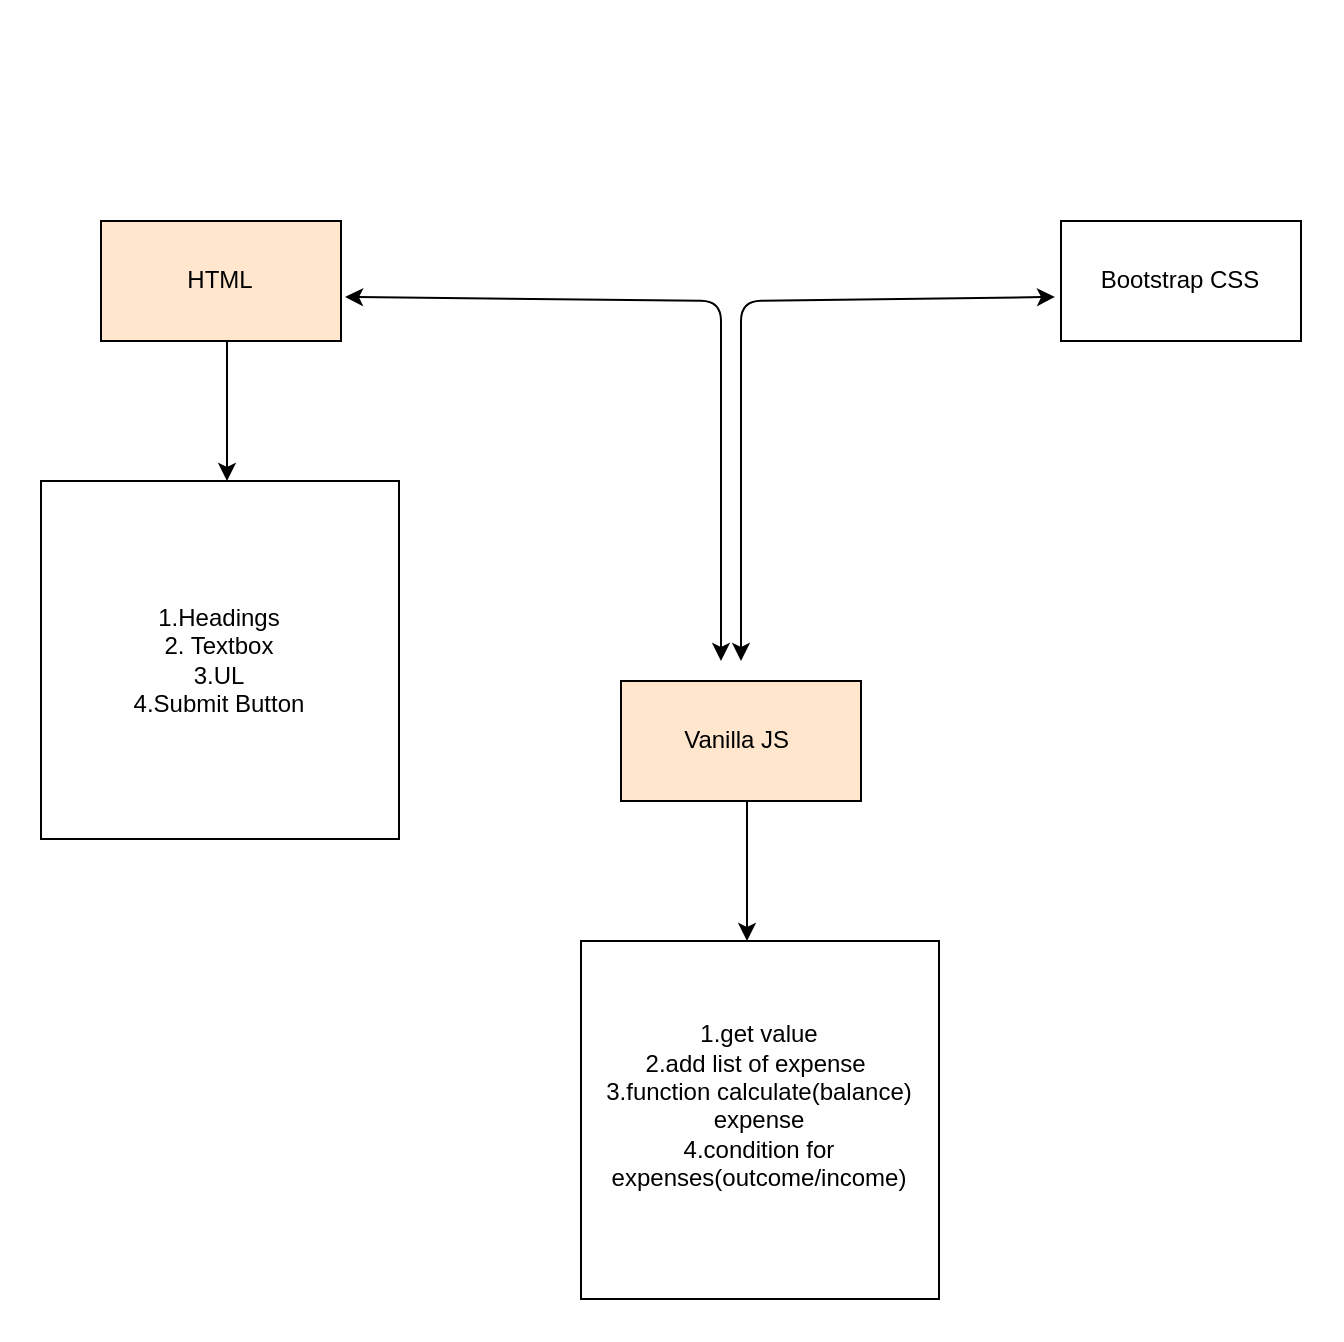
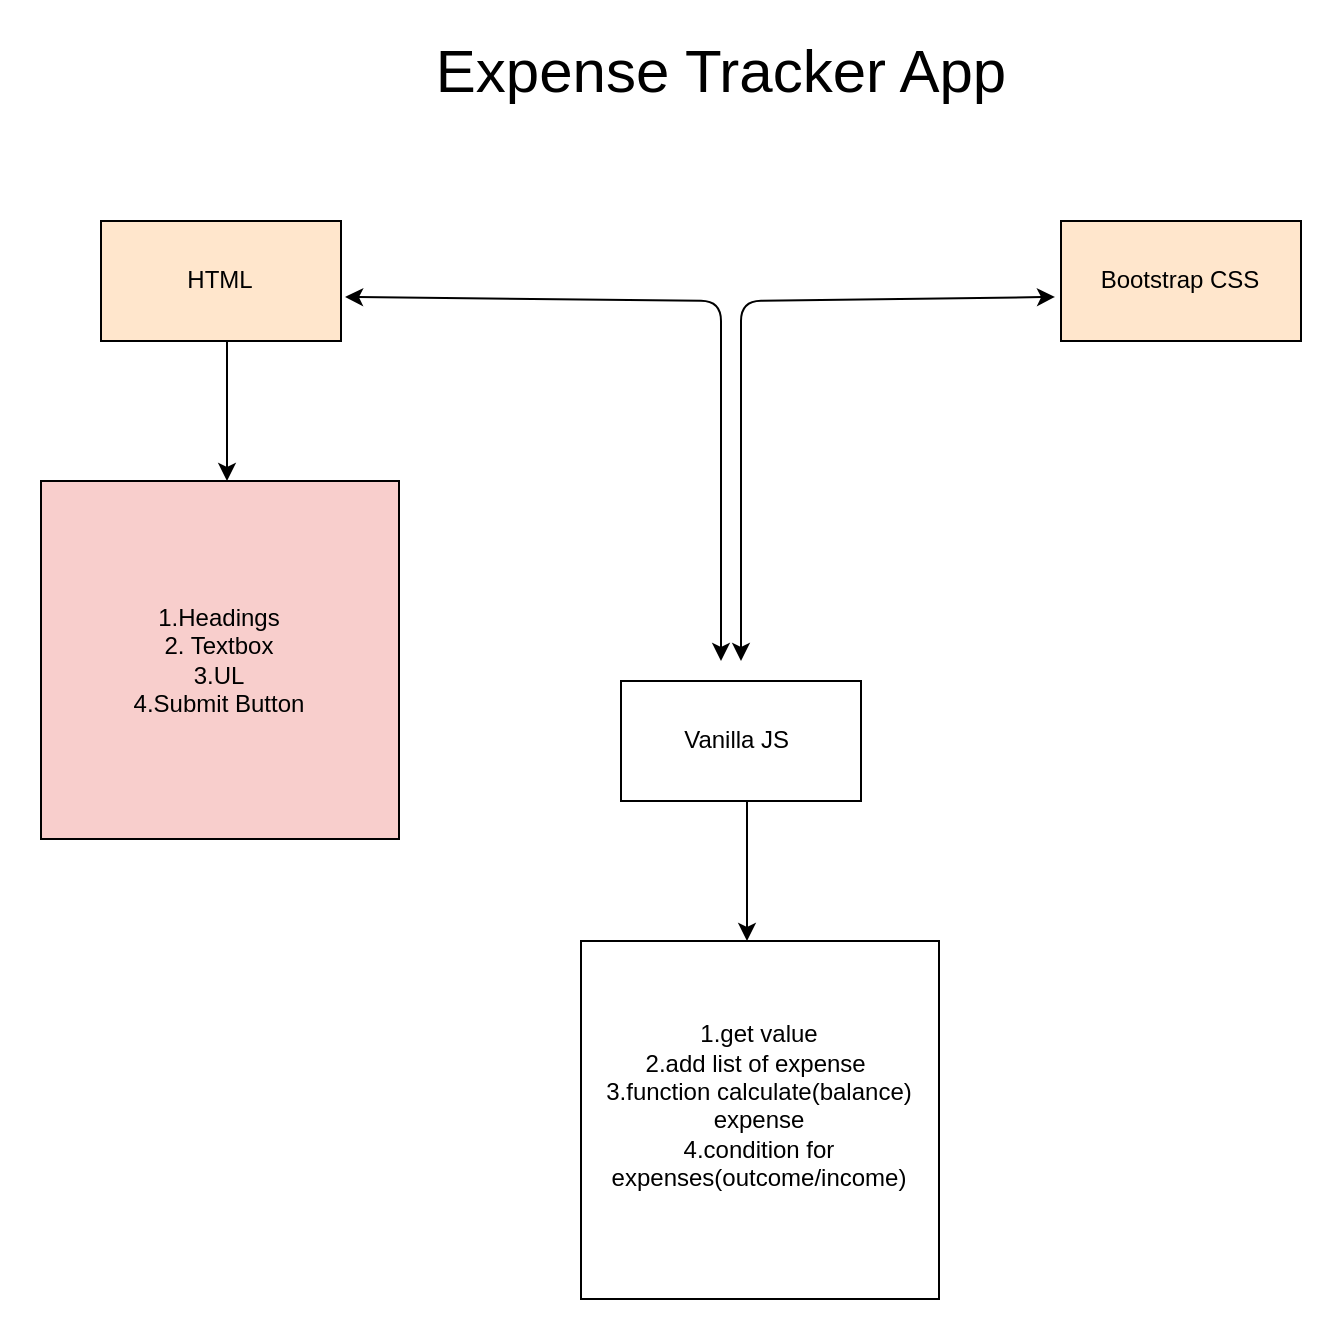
none -> (721, 71)
(1181, 281) -> (1181, 281)
(220, 660) -> (220, 660)
(741, 741) -> (741, 741)
